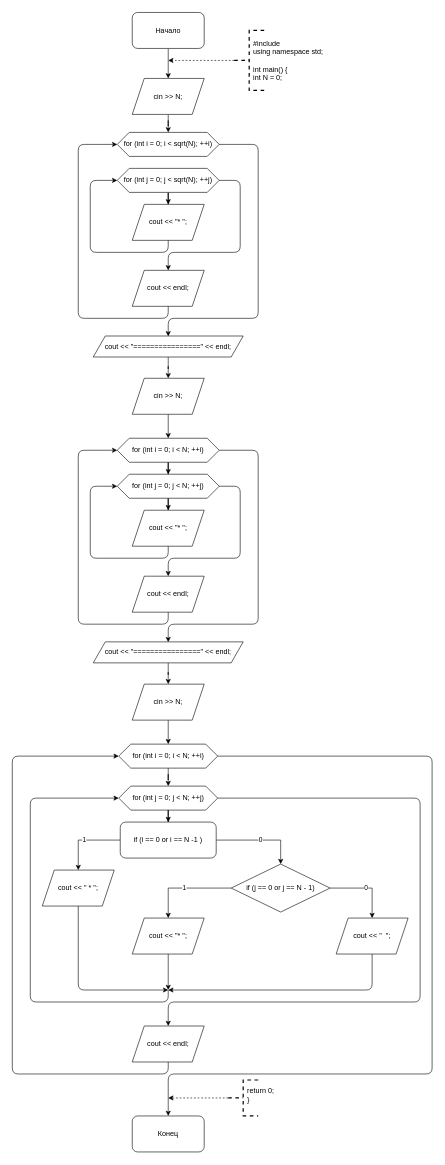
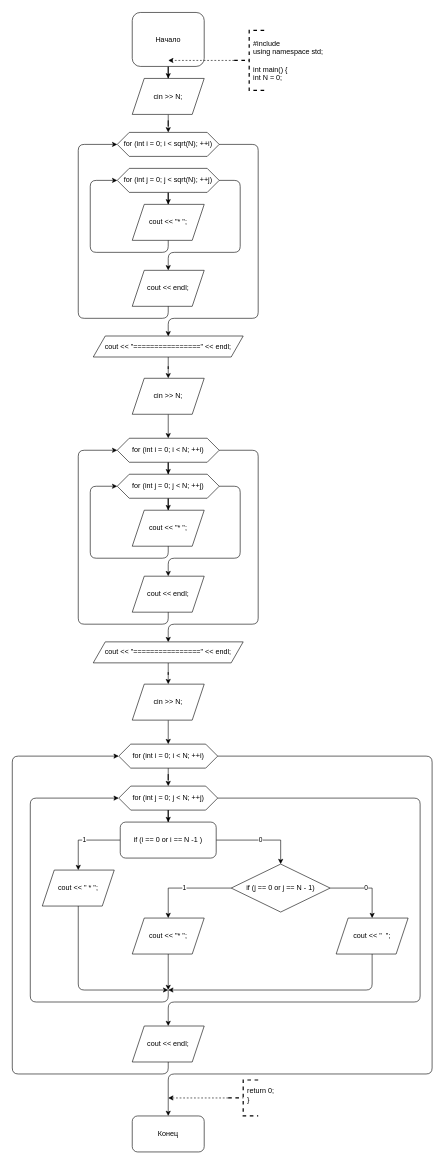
(168, 30) -> (168, 39)
